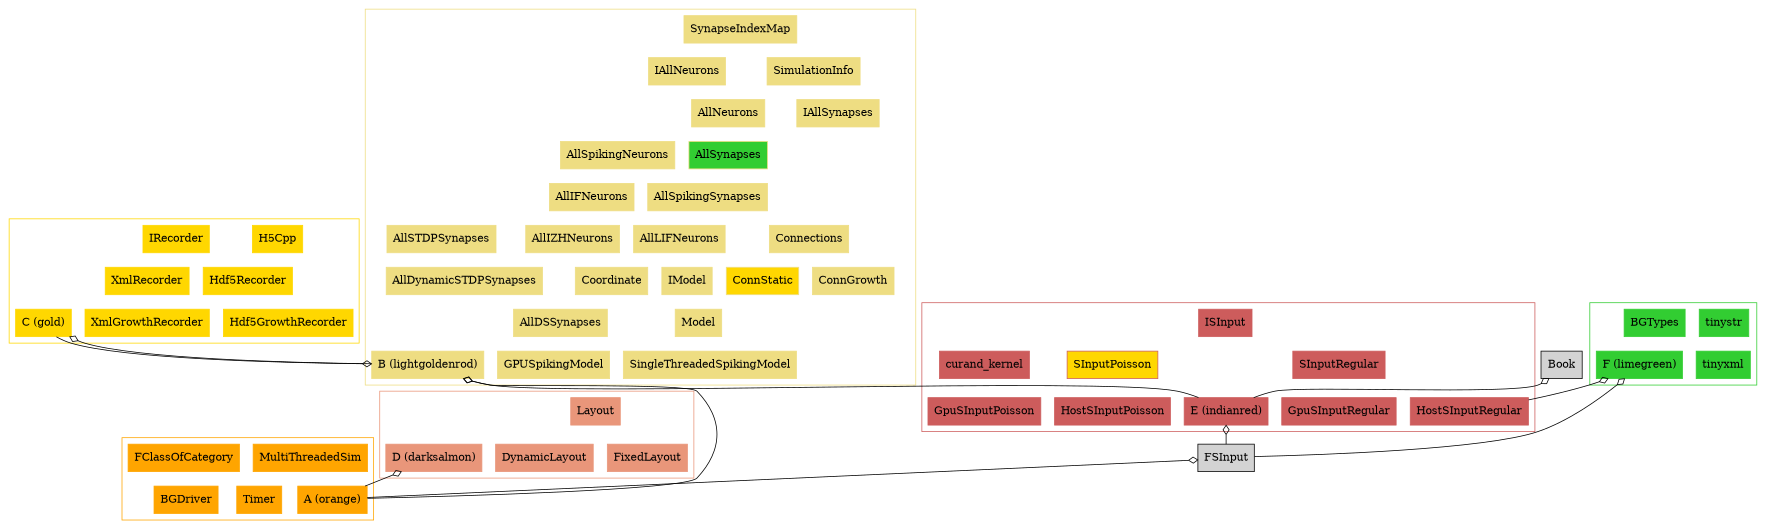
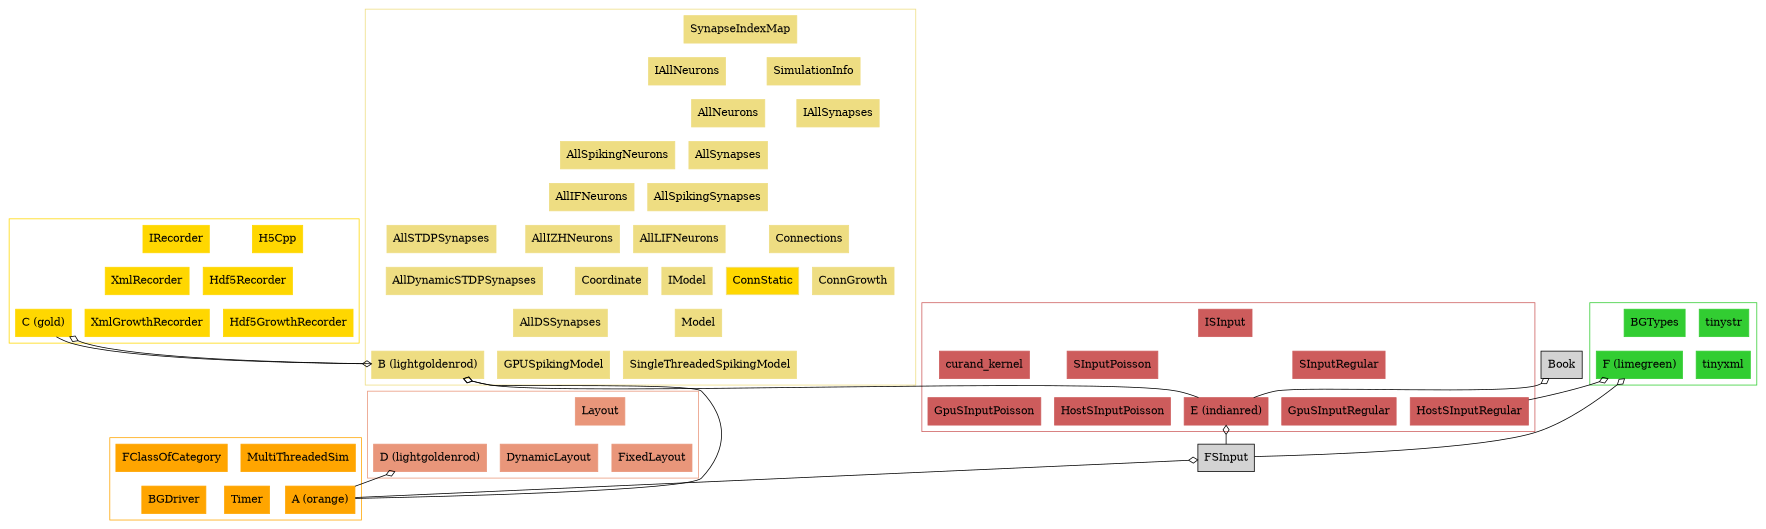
(728, 155) -> (728, 155)
(1112, 365) -> (1112, 365)
(434, 458) -> (430, 458)
